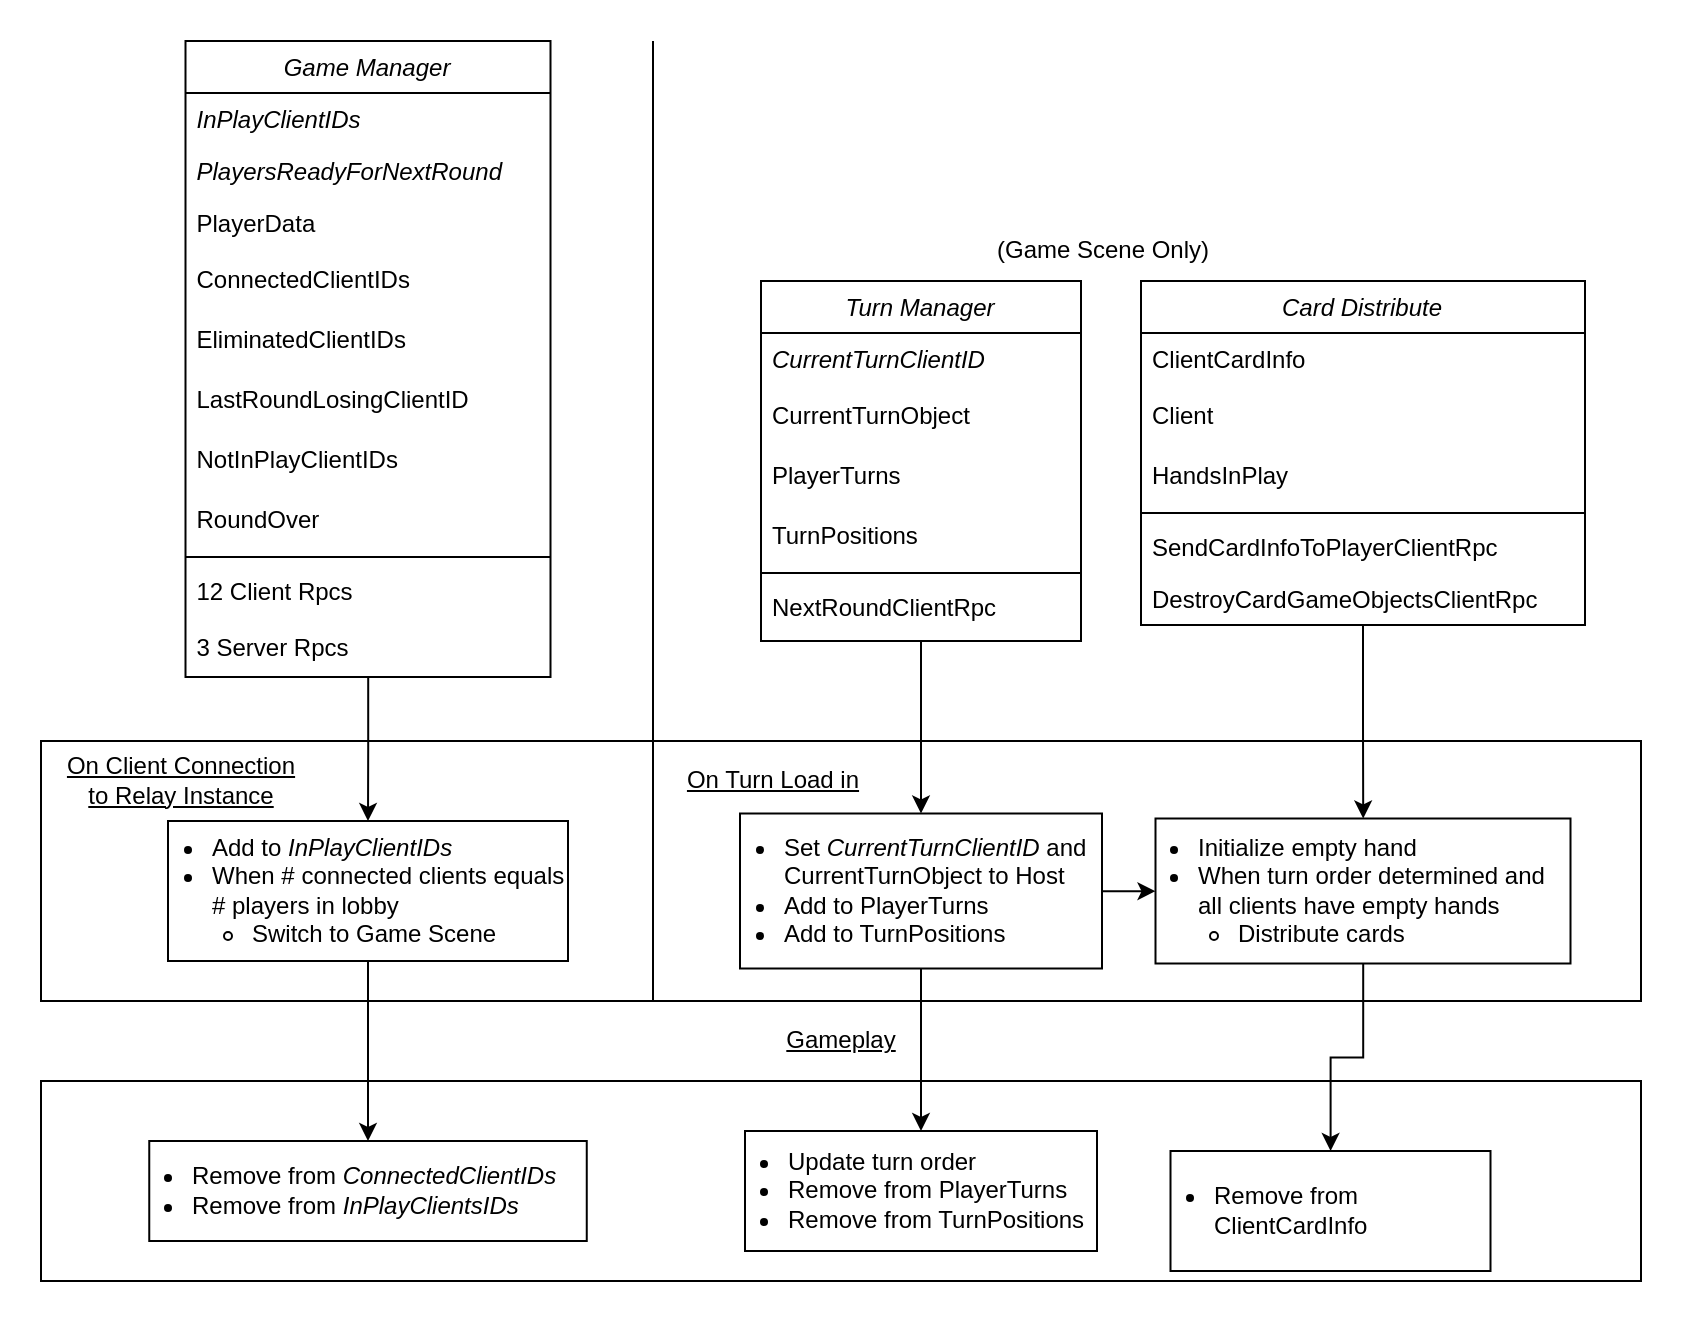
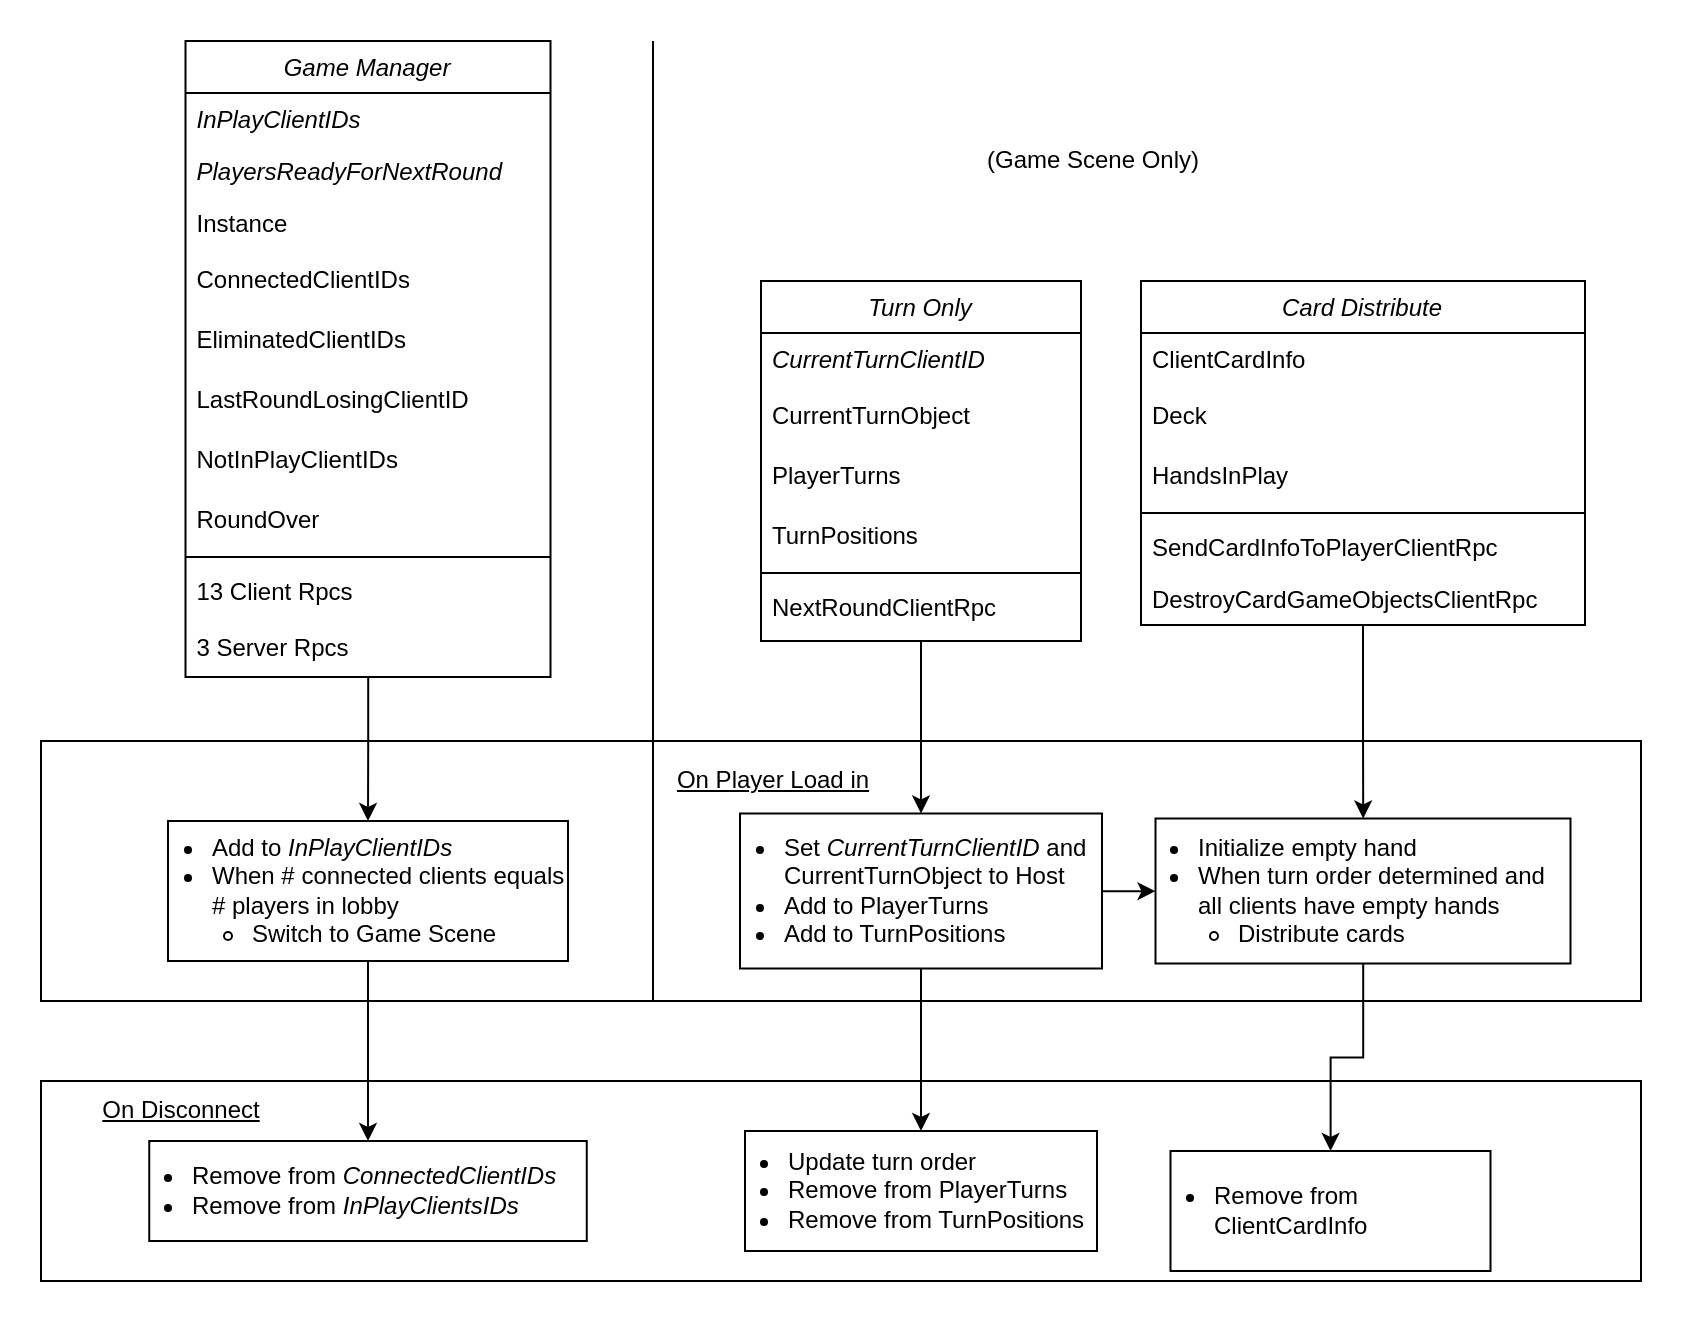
(261, 224) -> (250, 224)
(1103, 251) -> (1093, 161)
(920, 308) -> (920, 308)
(1186, 416) -> (1179, 416)
(278, 592) -> (278, 592)
(181, 781) -> none
(774, 781) -> (774, 781)
(841, 1041) -> none
none -> (181, 1111)
